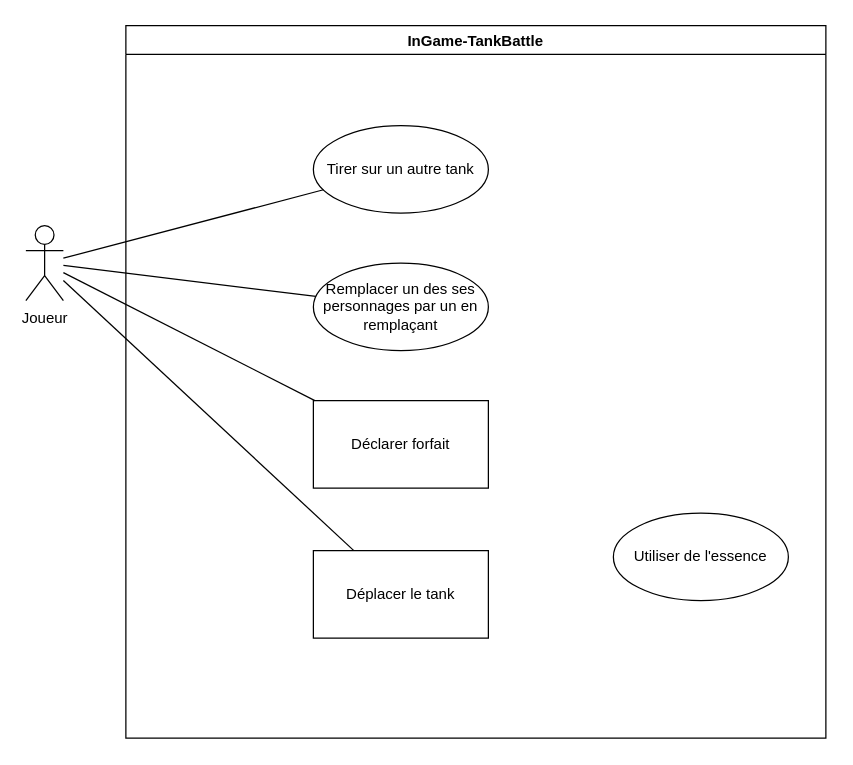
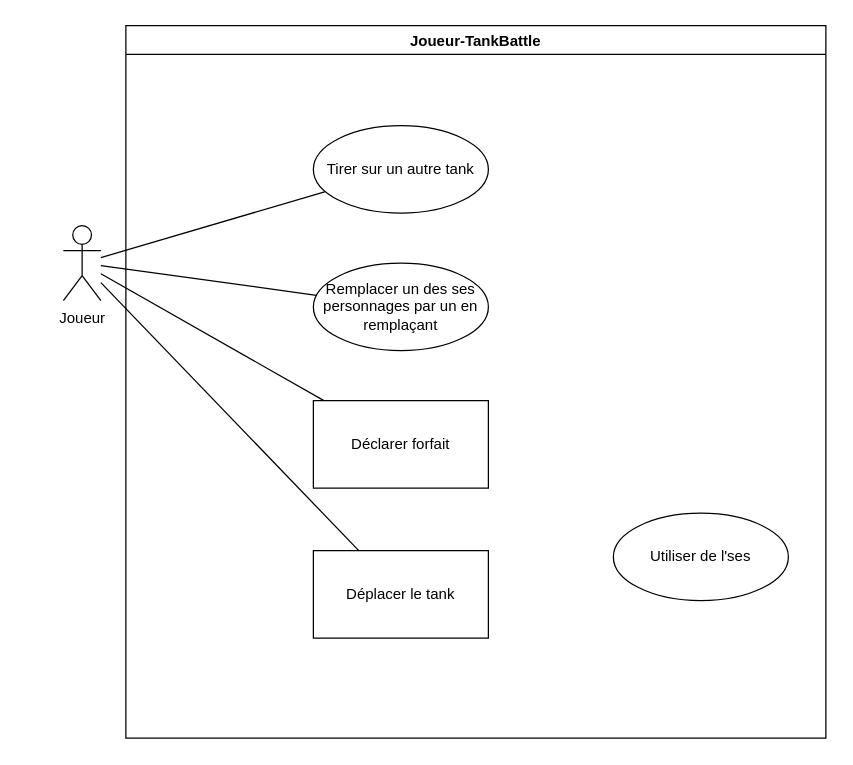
(475, 41) -> (475, 41)
(44, 263) -> (82, 263)
(701, 557) -> (701, 557)
